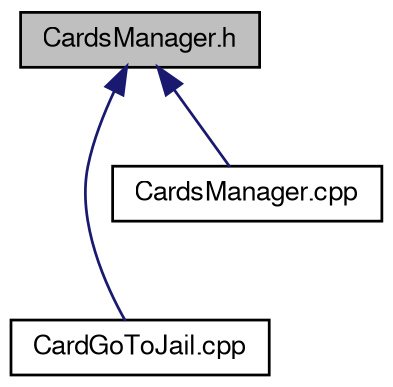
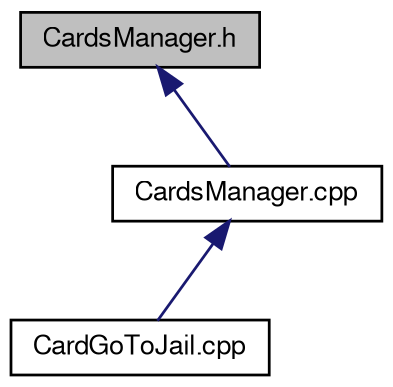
(86, 207) -> (185, 282)
